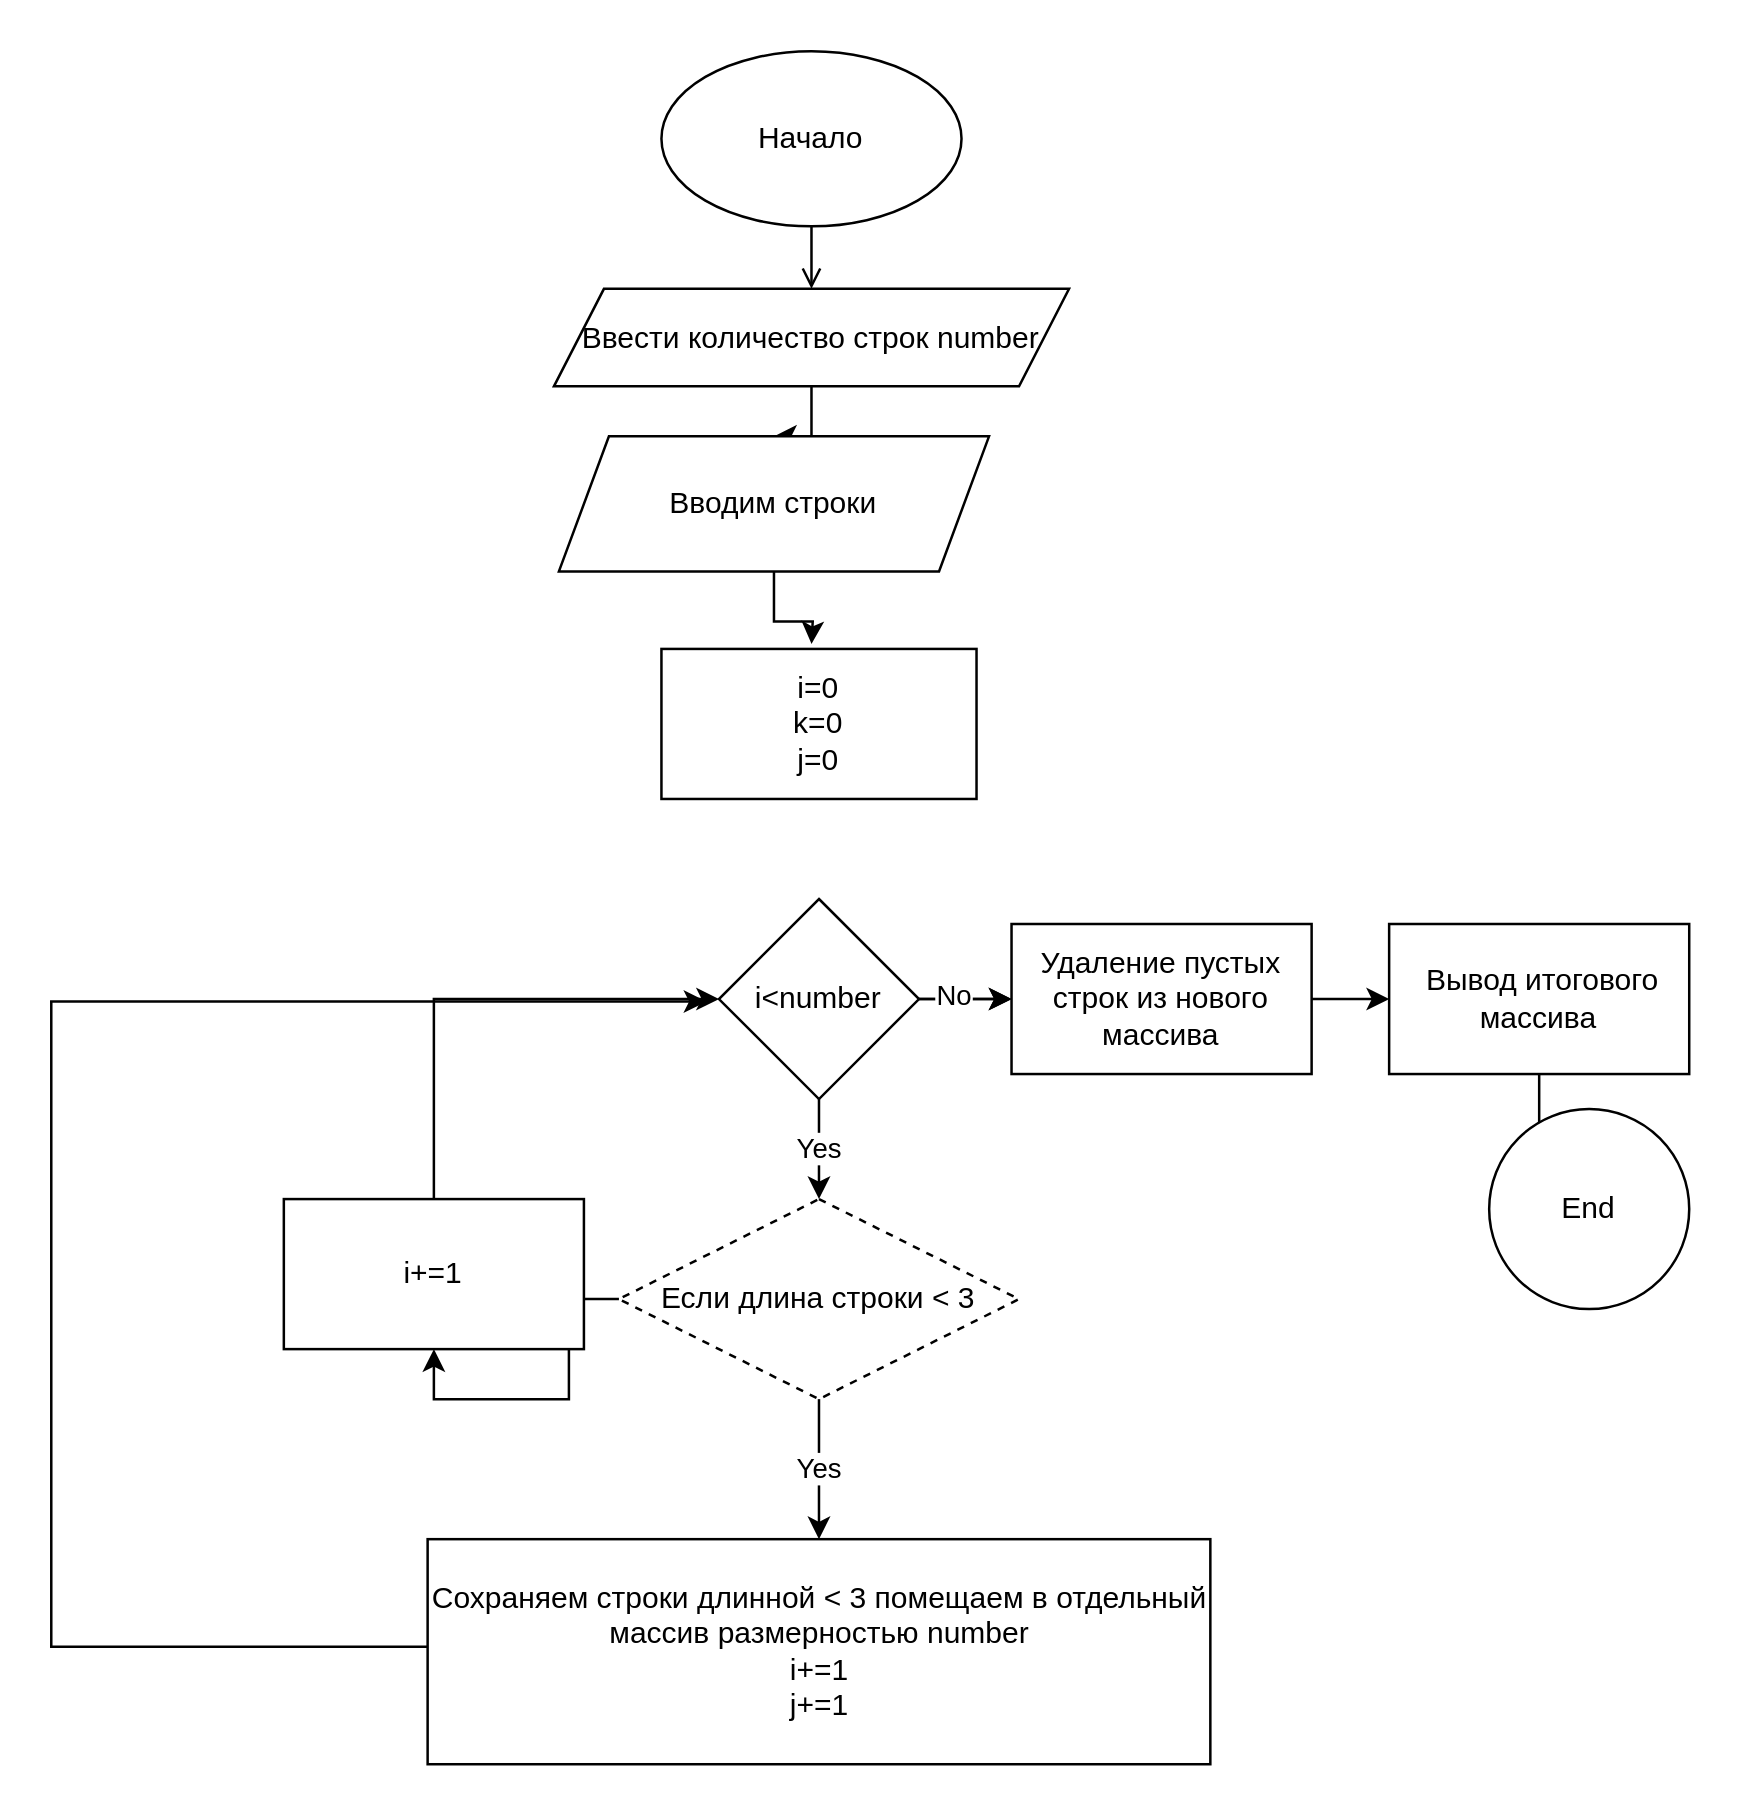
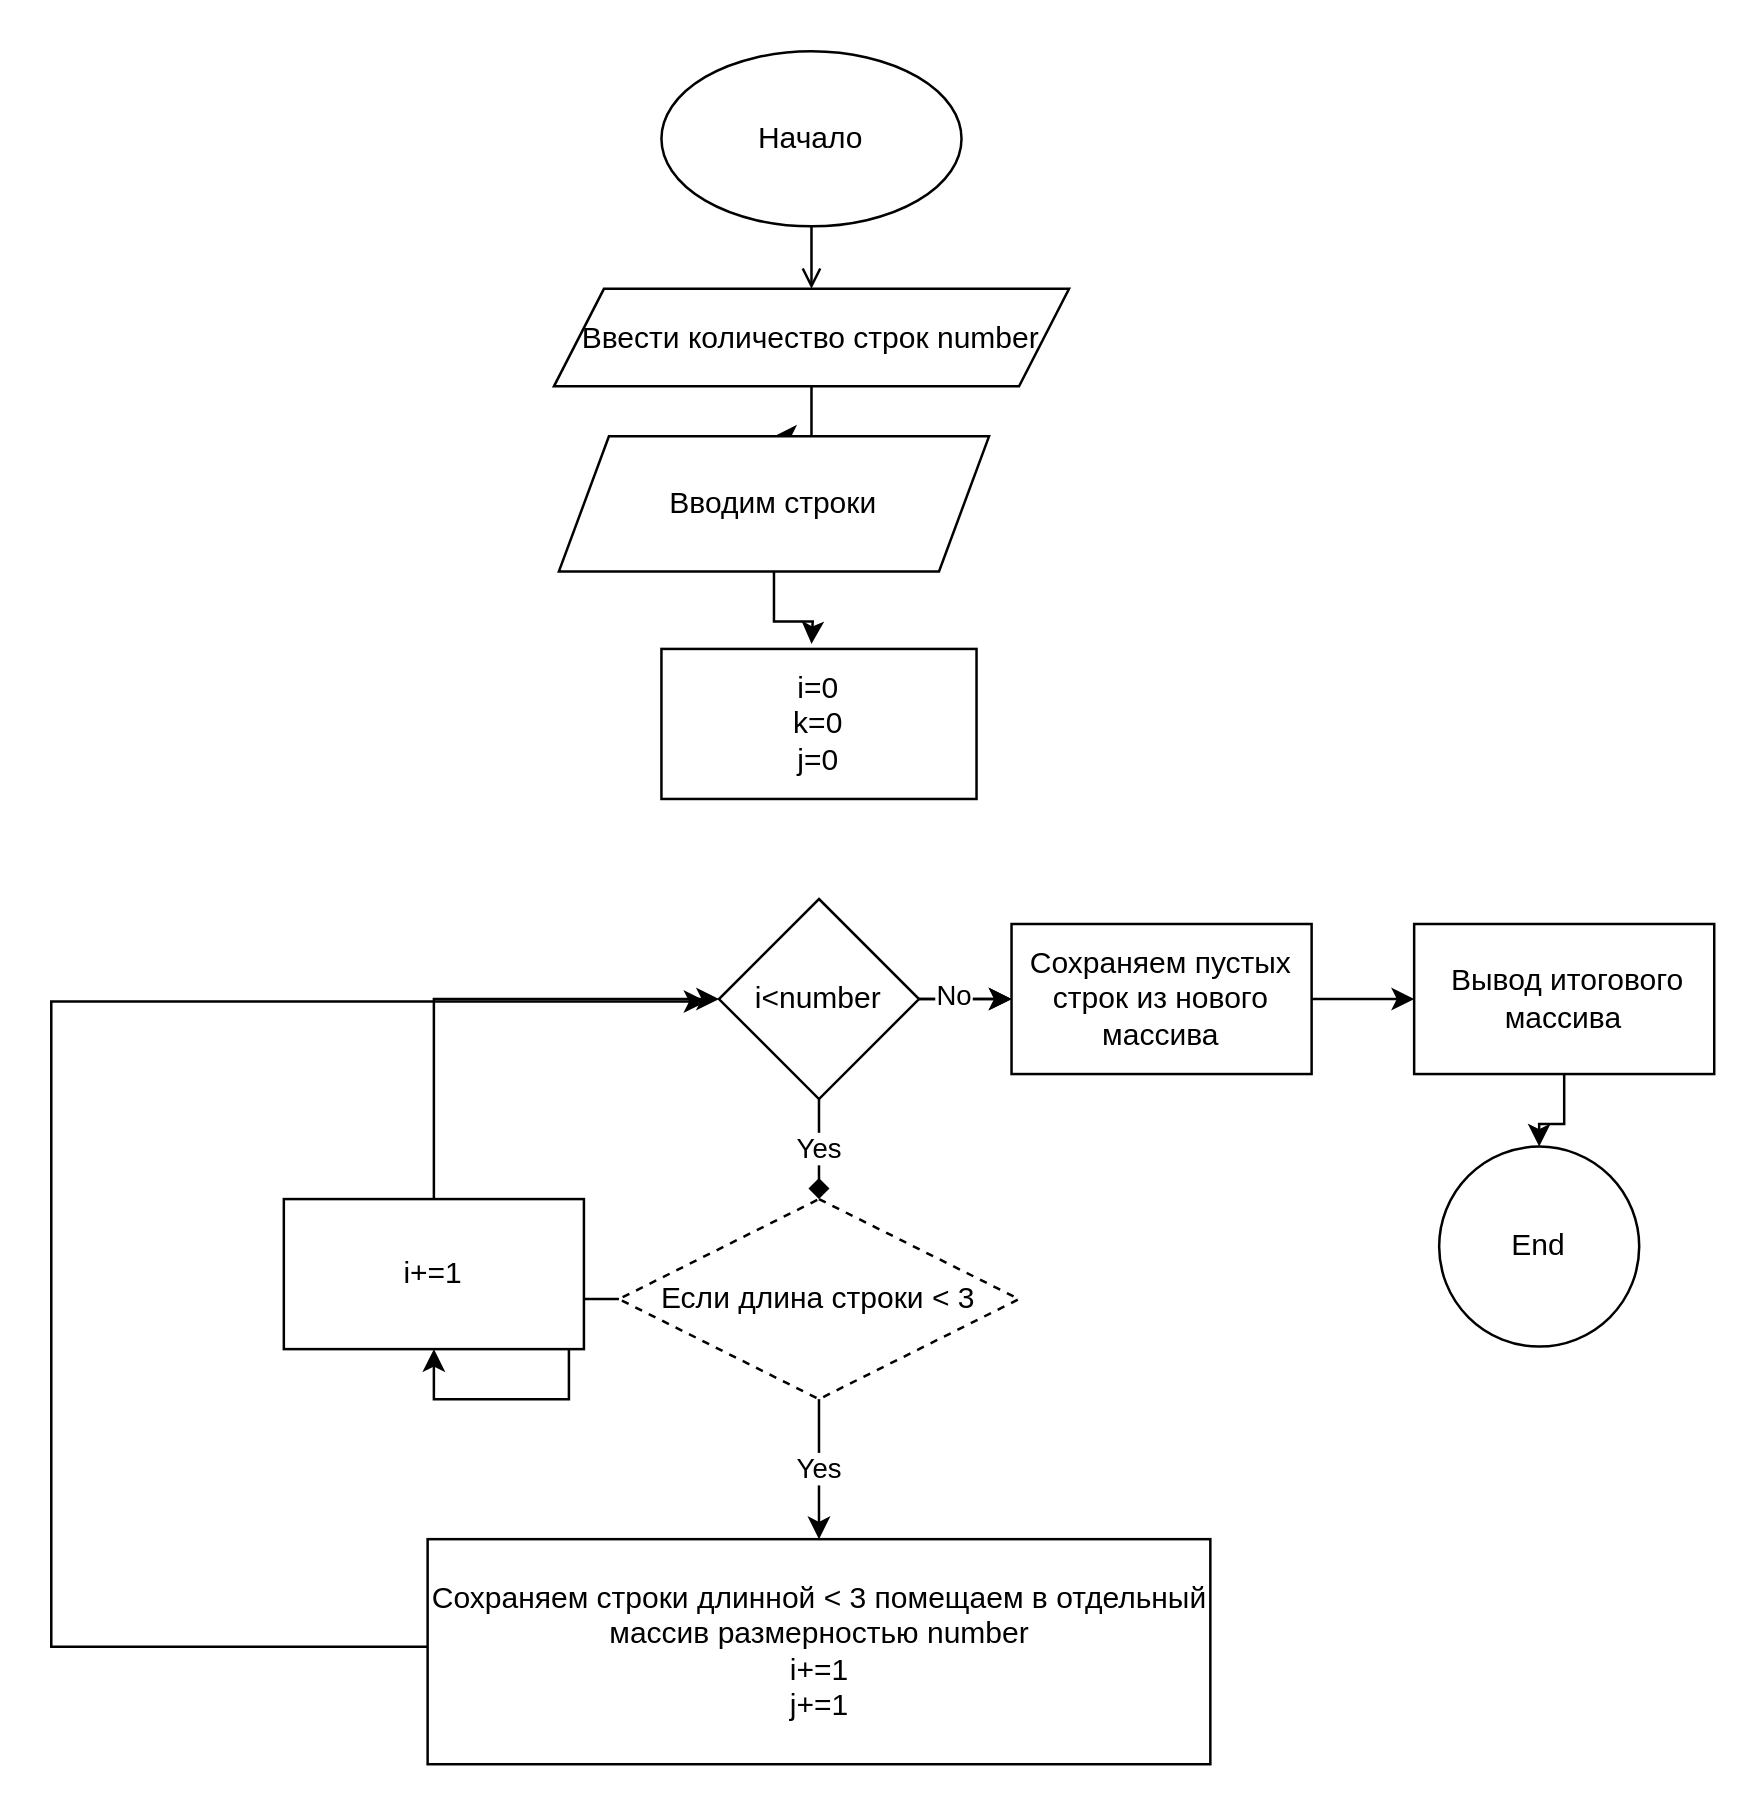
(1161, 999) -> (1161, 999)
(1539, 999) -> (1564, 999)
(819, 1179) -> (819, 1178)
(1589, 1209) -> (1539, 1246)
